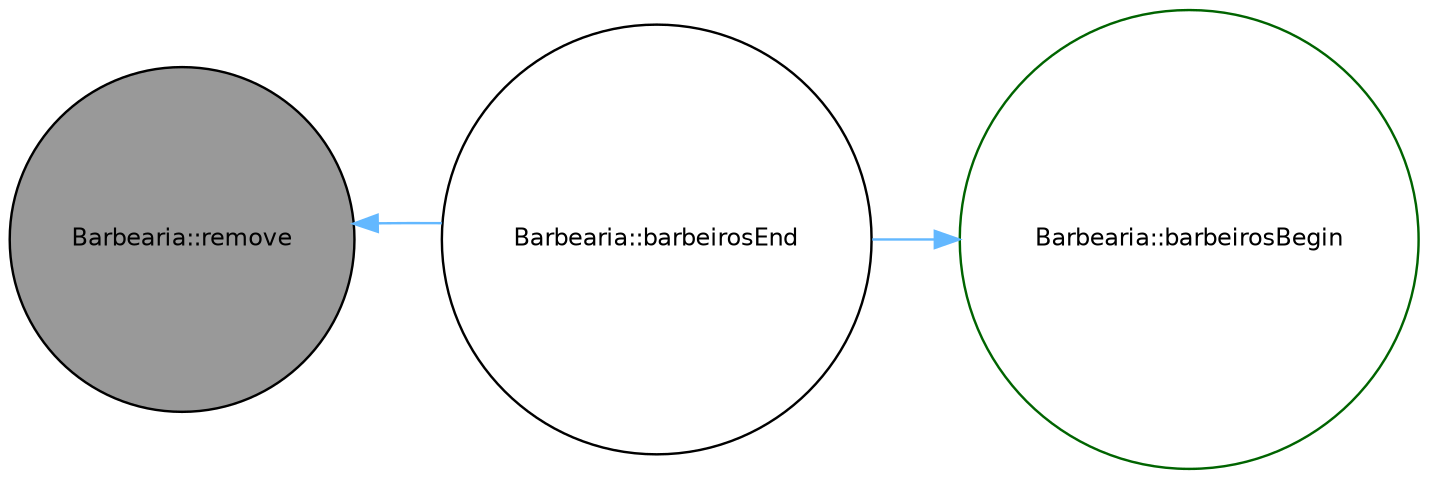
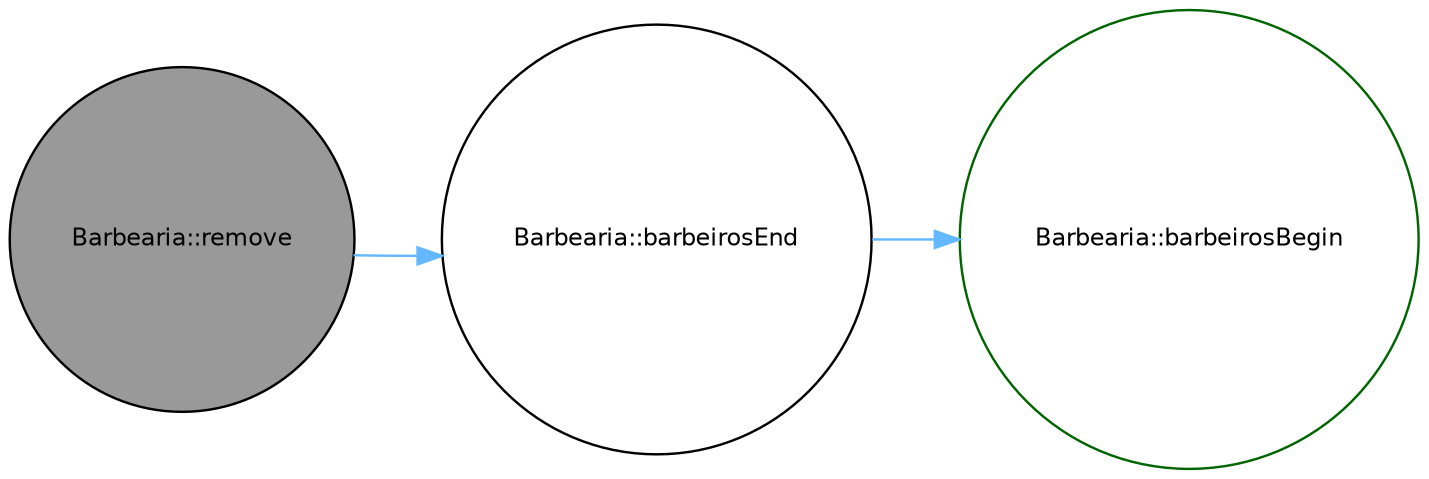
(410, 223) -> (385, 256)
